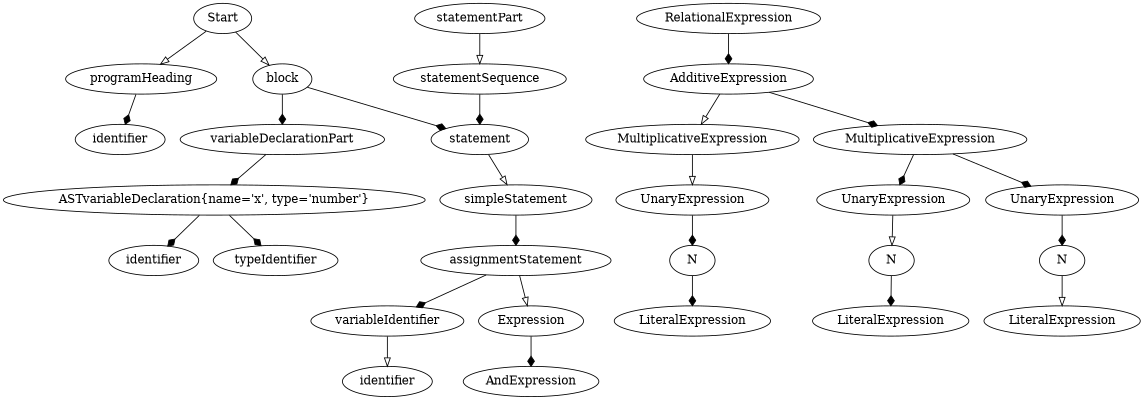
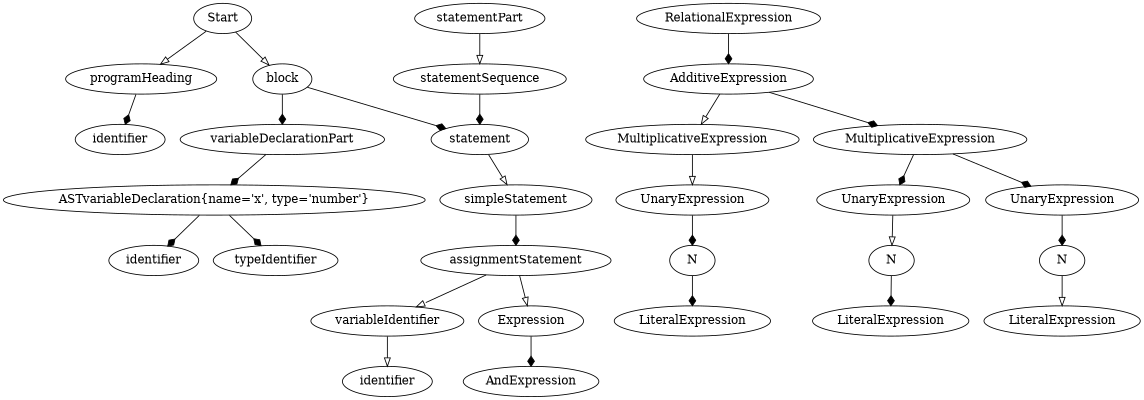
(456, 289) -> (456, 289)
